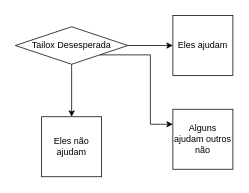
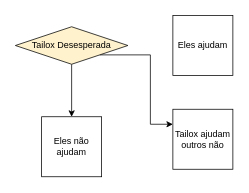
(72, 45) -> (72, 45)
(148, 45) -> none
(203, 139) -> (203, 139)
